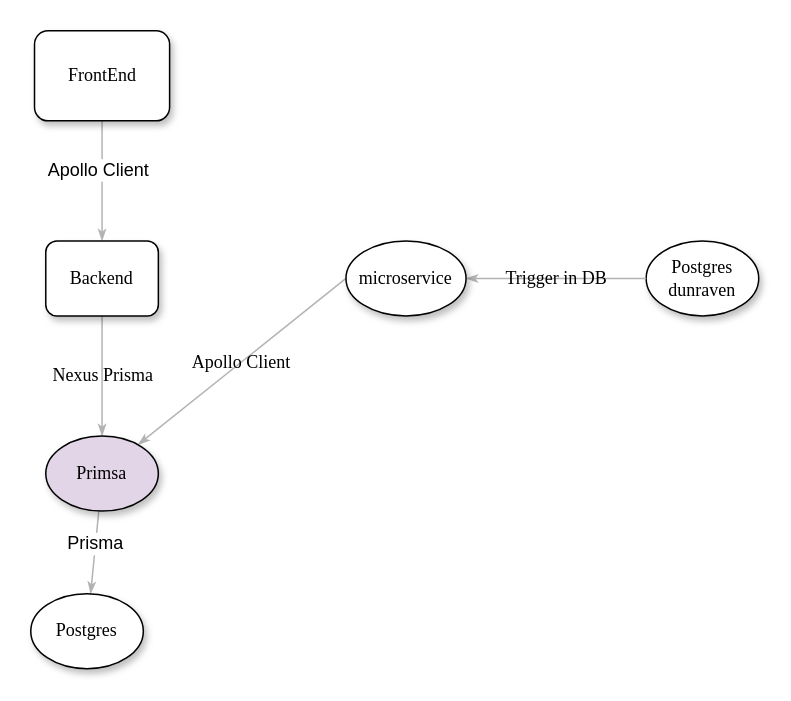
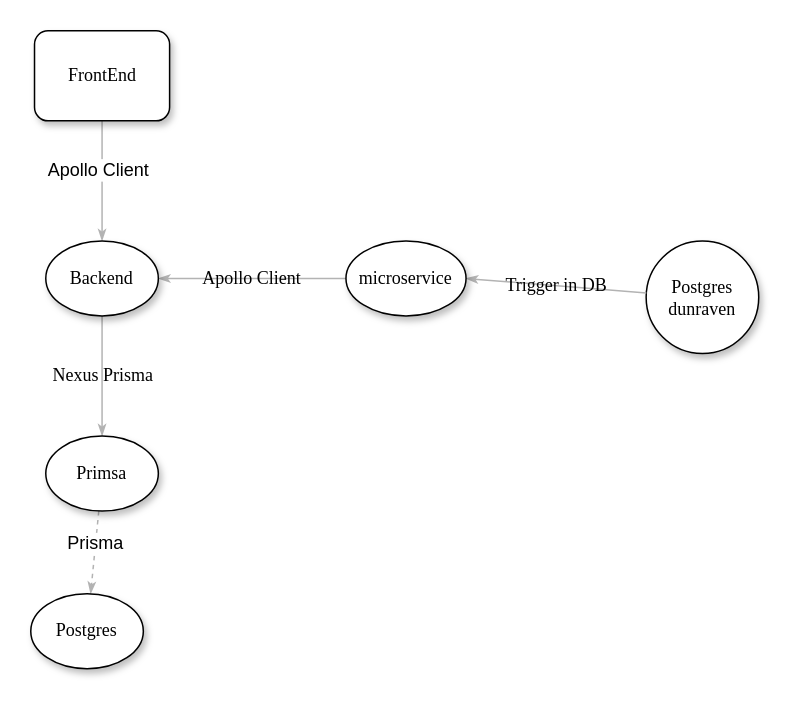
(102, 278) -> (102, 278)
(702, 278) -> (702, 297)
(242, 361) -> (252, 278)
(102, 473) -> (102, 473)
(93, 568) -> (93, 568)
